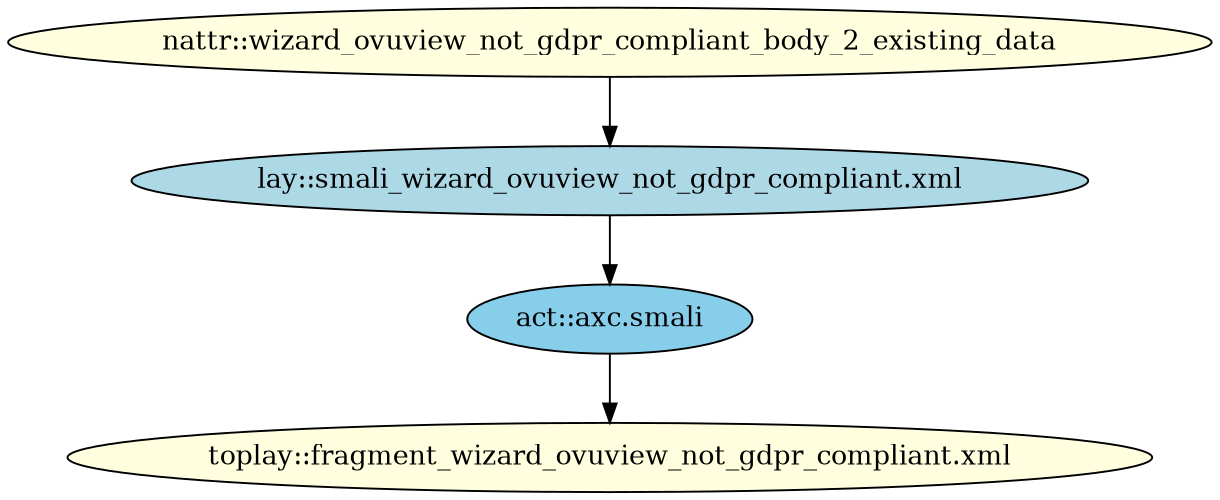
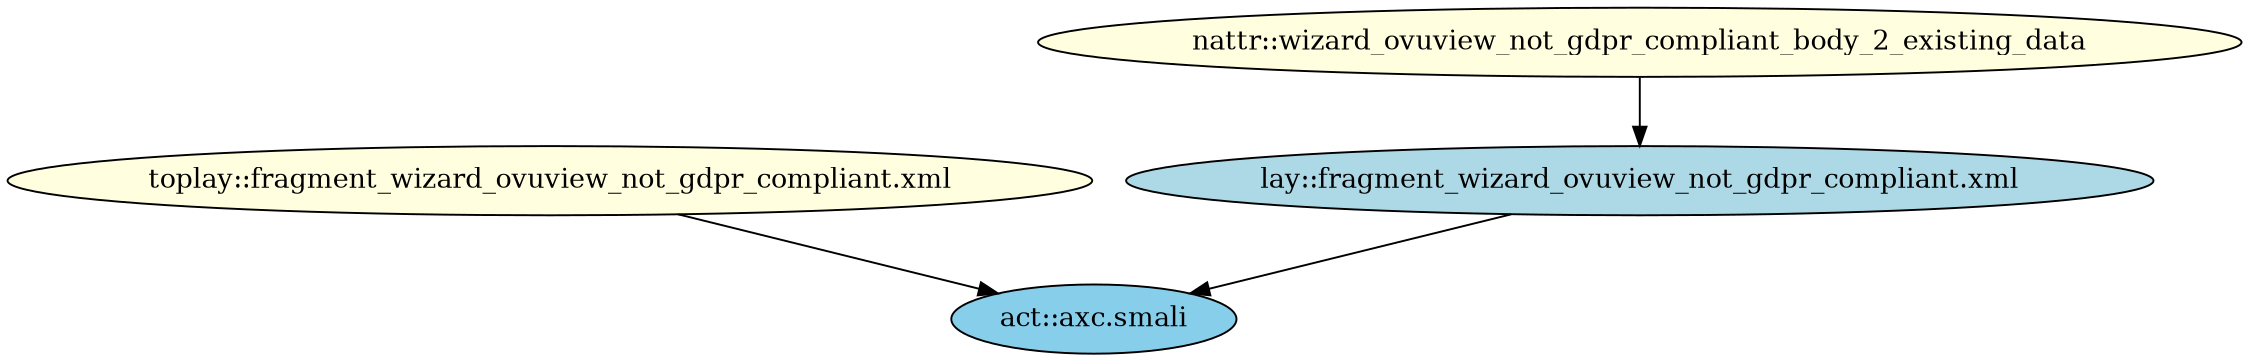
(610, 181) -> (1640, 181)
(610, 379) -> (829, 252)
